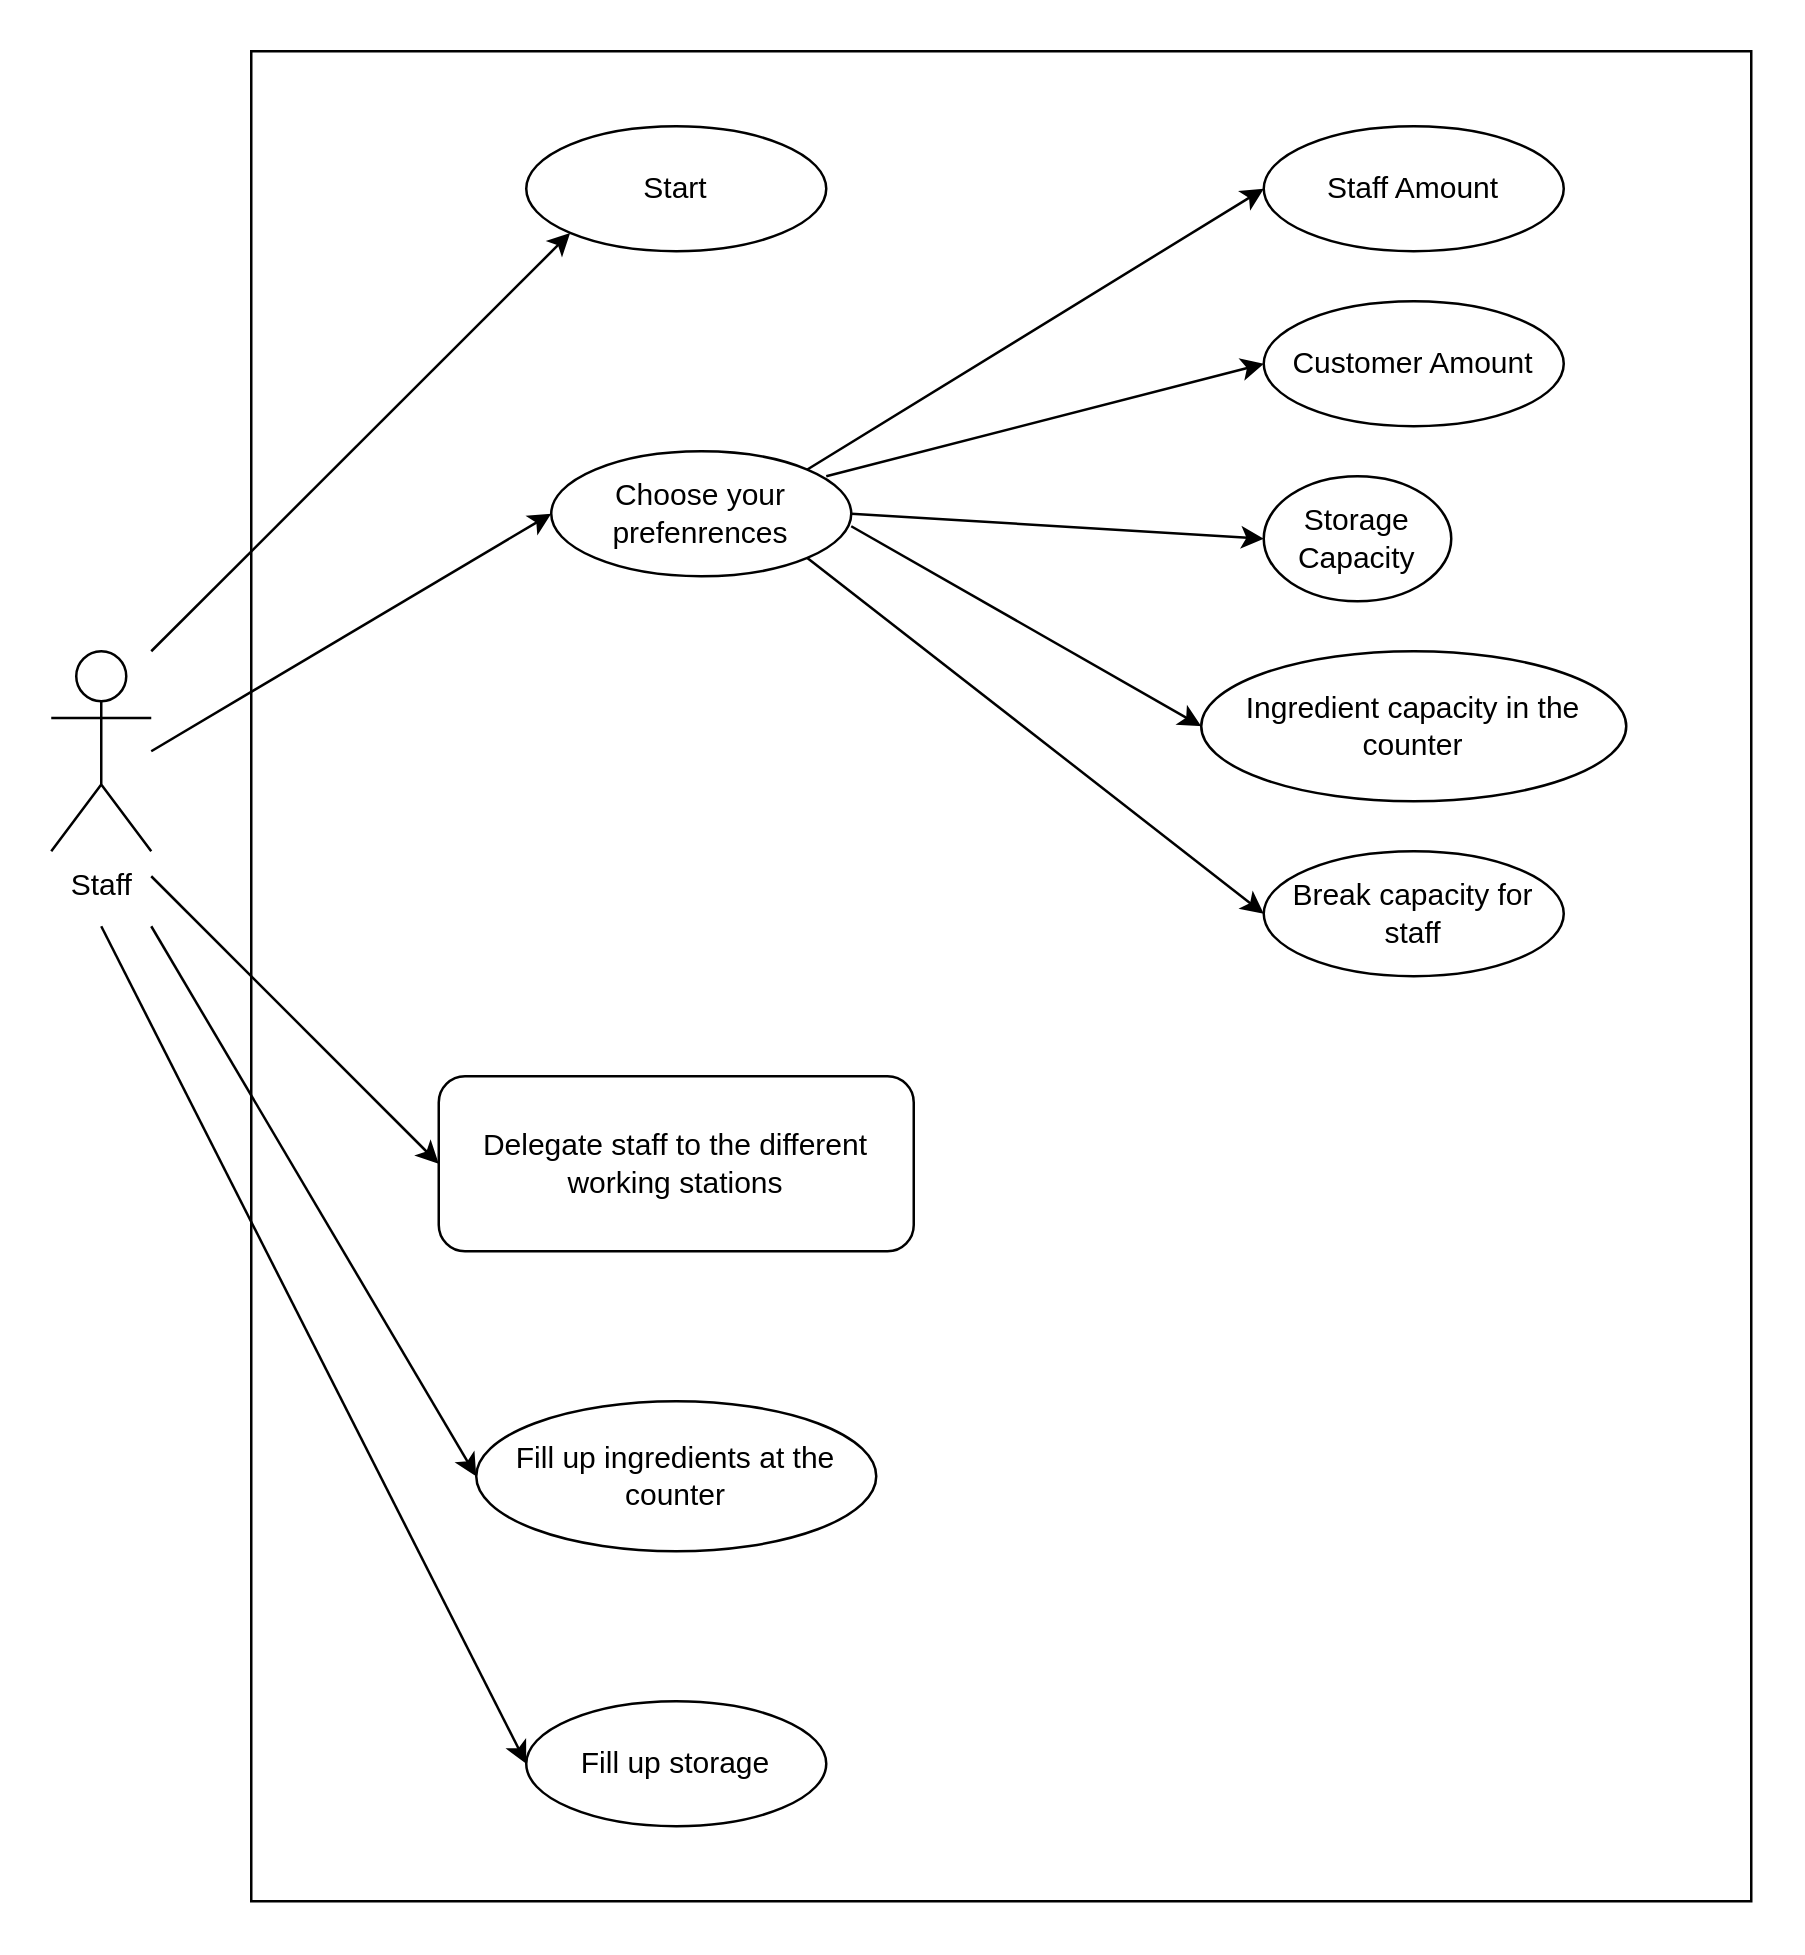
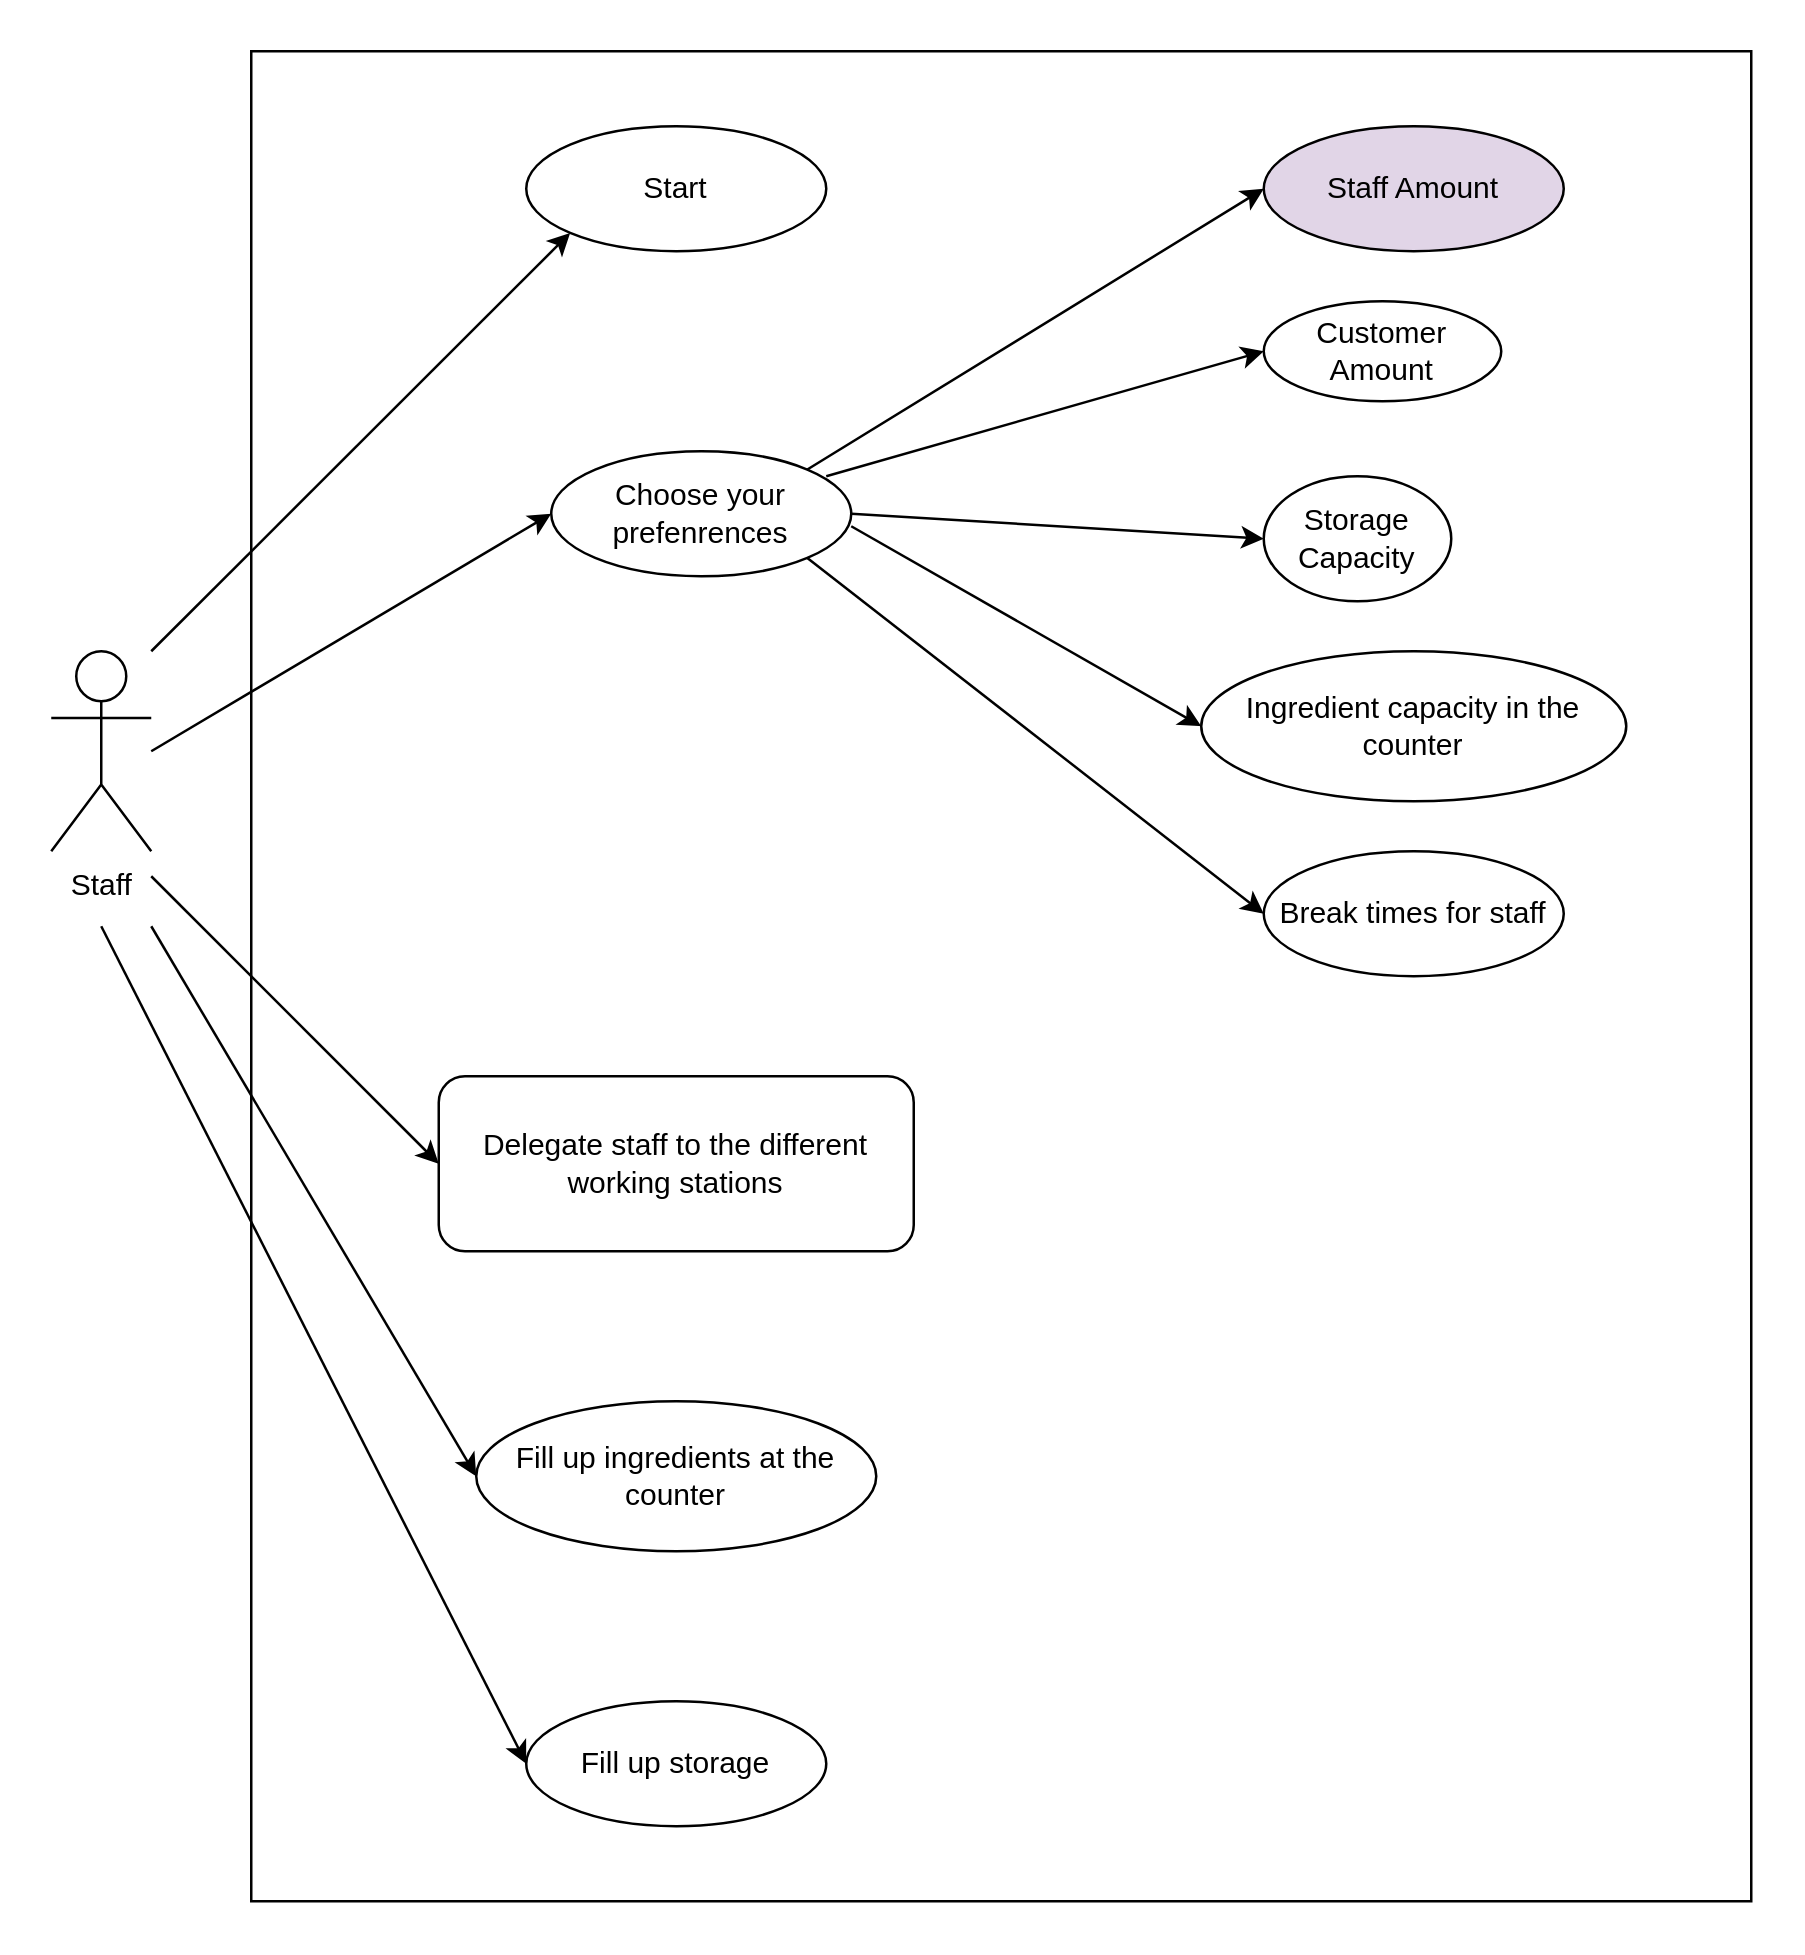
(1414, 189) -> (1414, 189)
(1414, 364) -> (1383, 351)
(1414, 914) -> (1414, 914)
